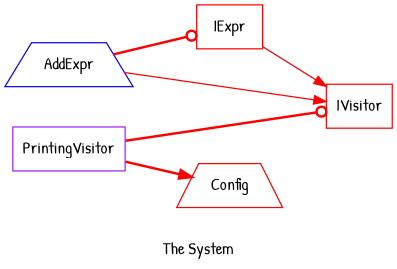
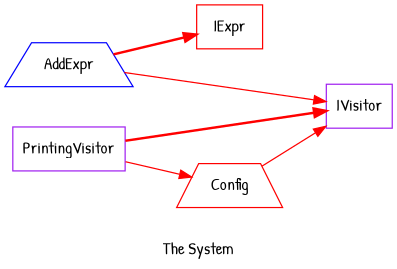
(150, 46) -> (150, 46)
(289, 63) -> (289, 149)
(359, 106) -> (359, 106)
(221, 127) -> (221, 127)
(153, 168) -> (153, 168)
